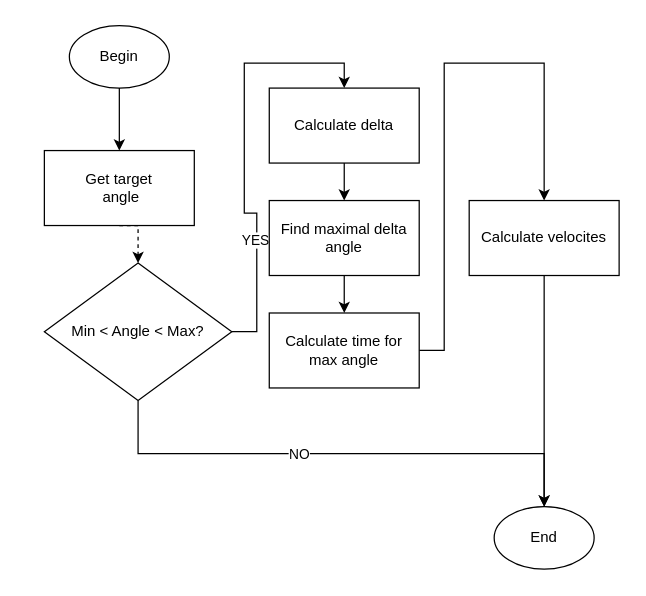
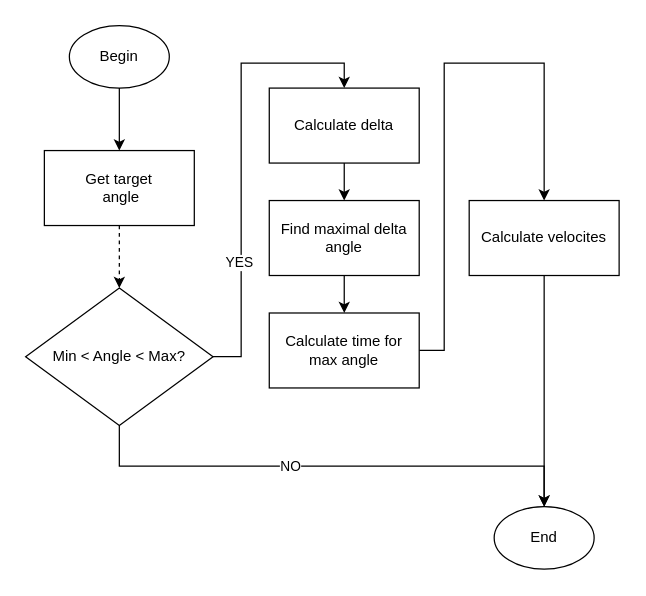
(138, 332) -> (119, 357)
